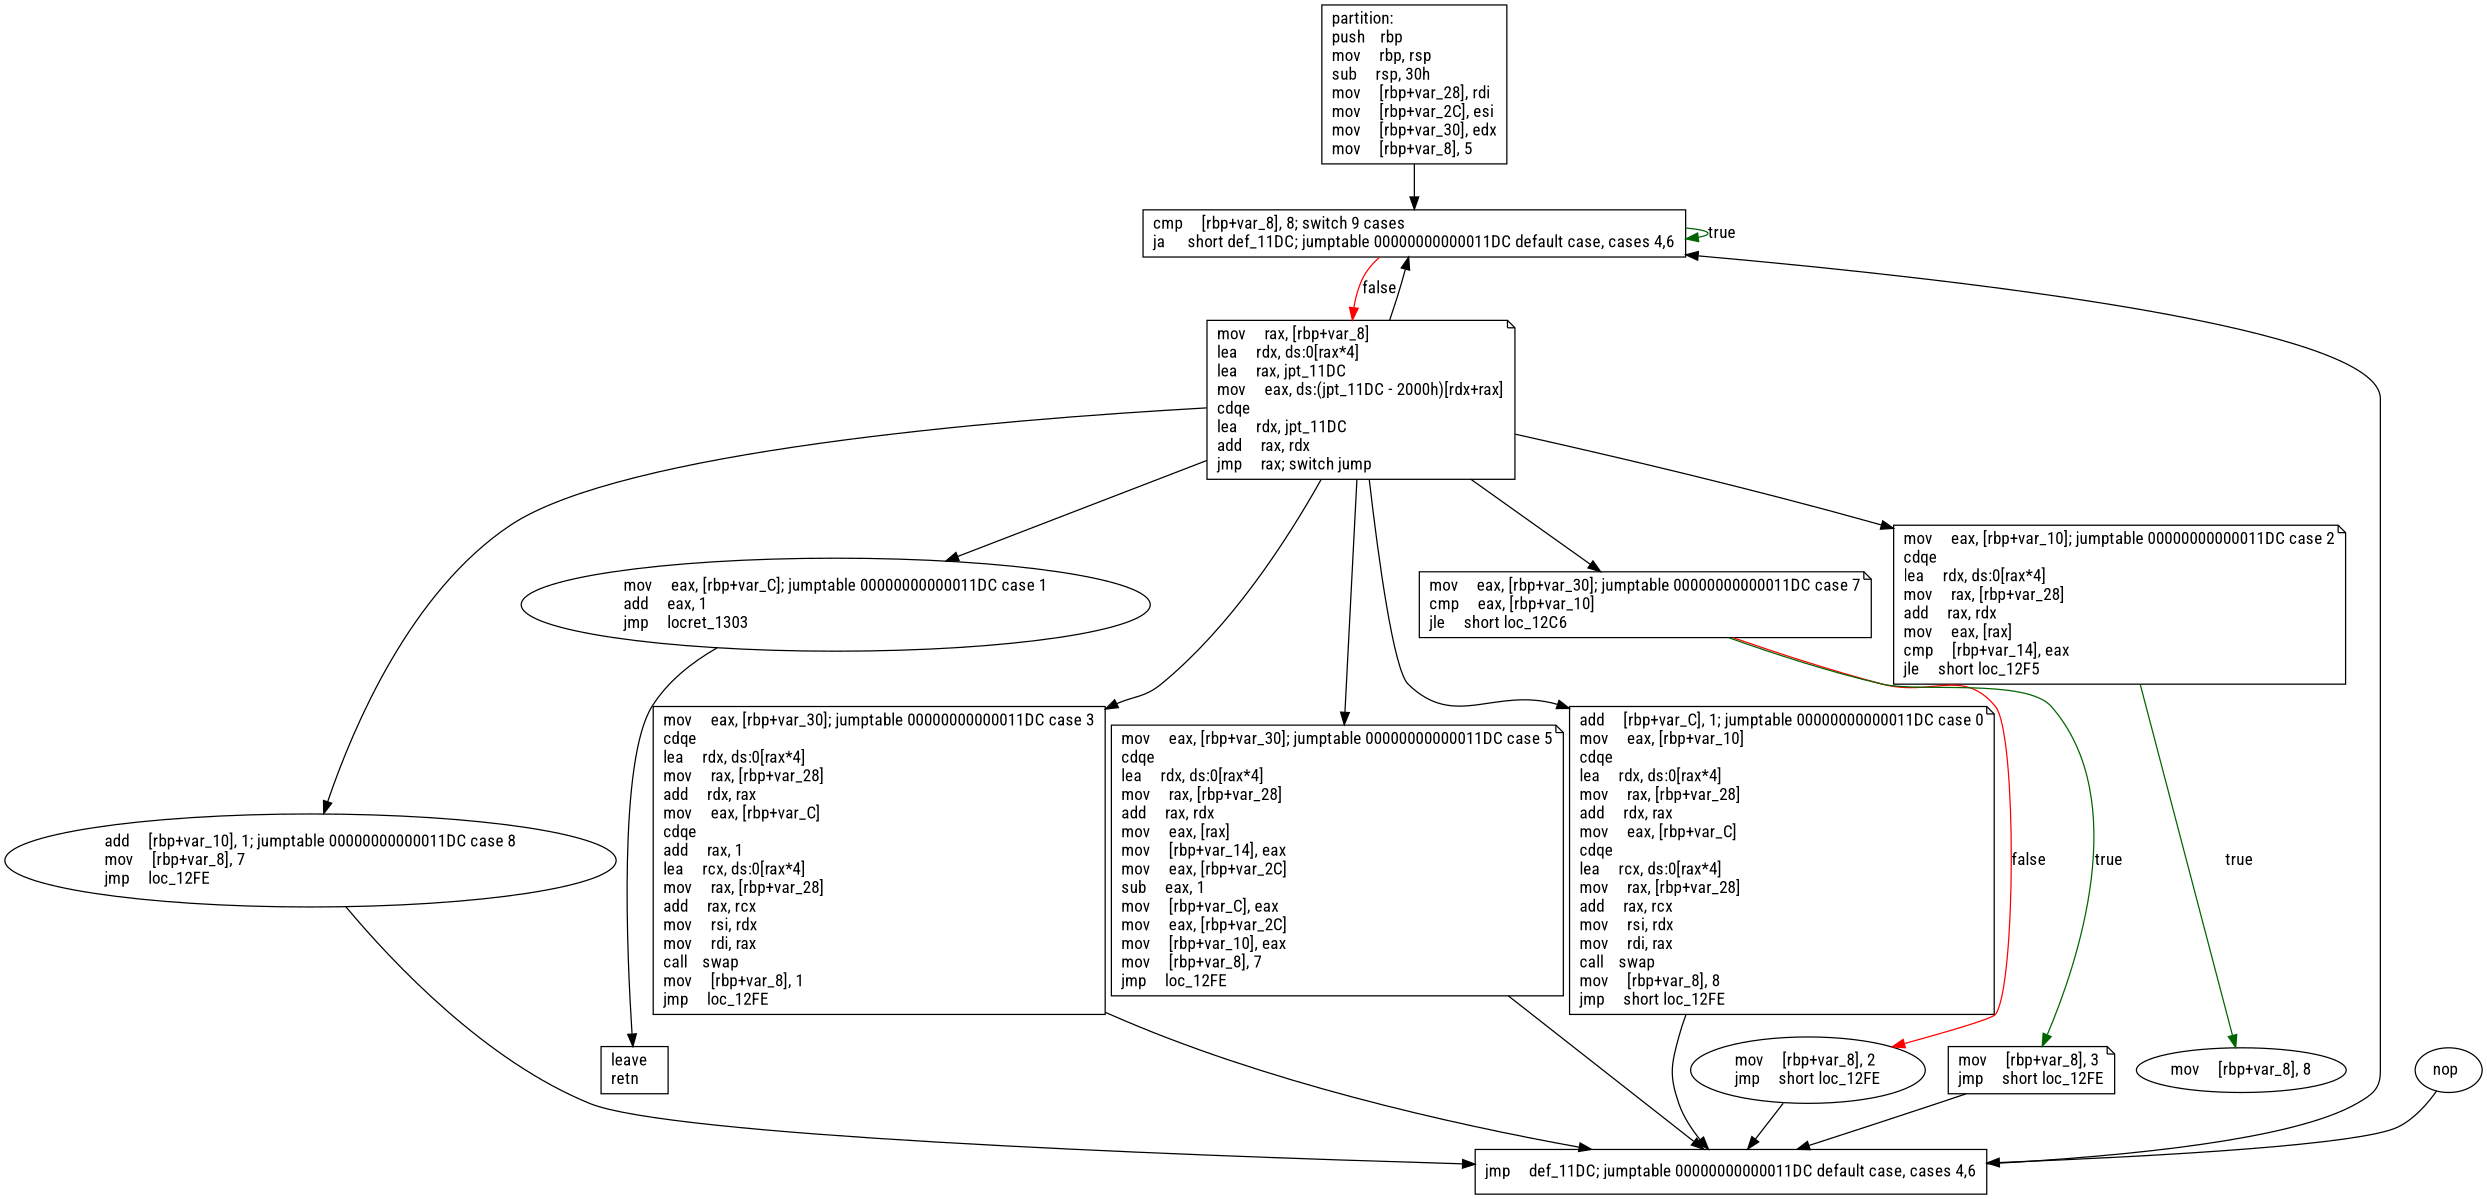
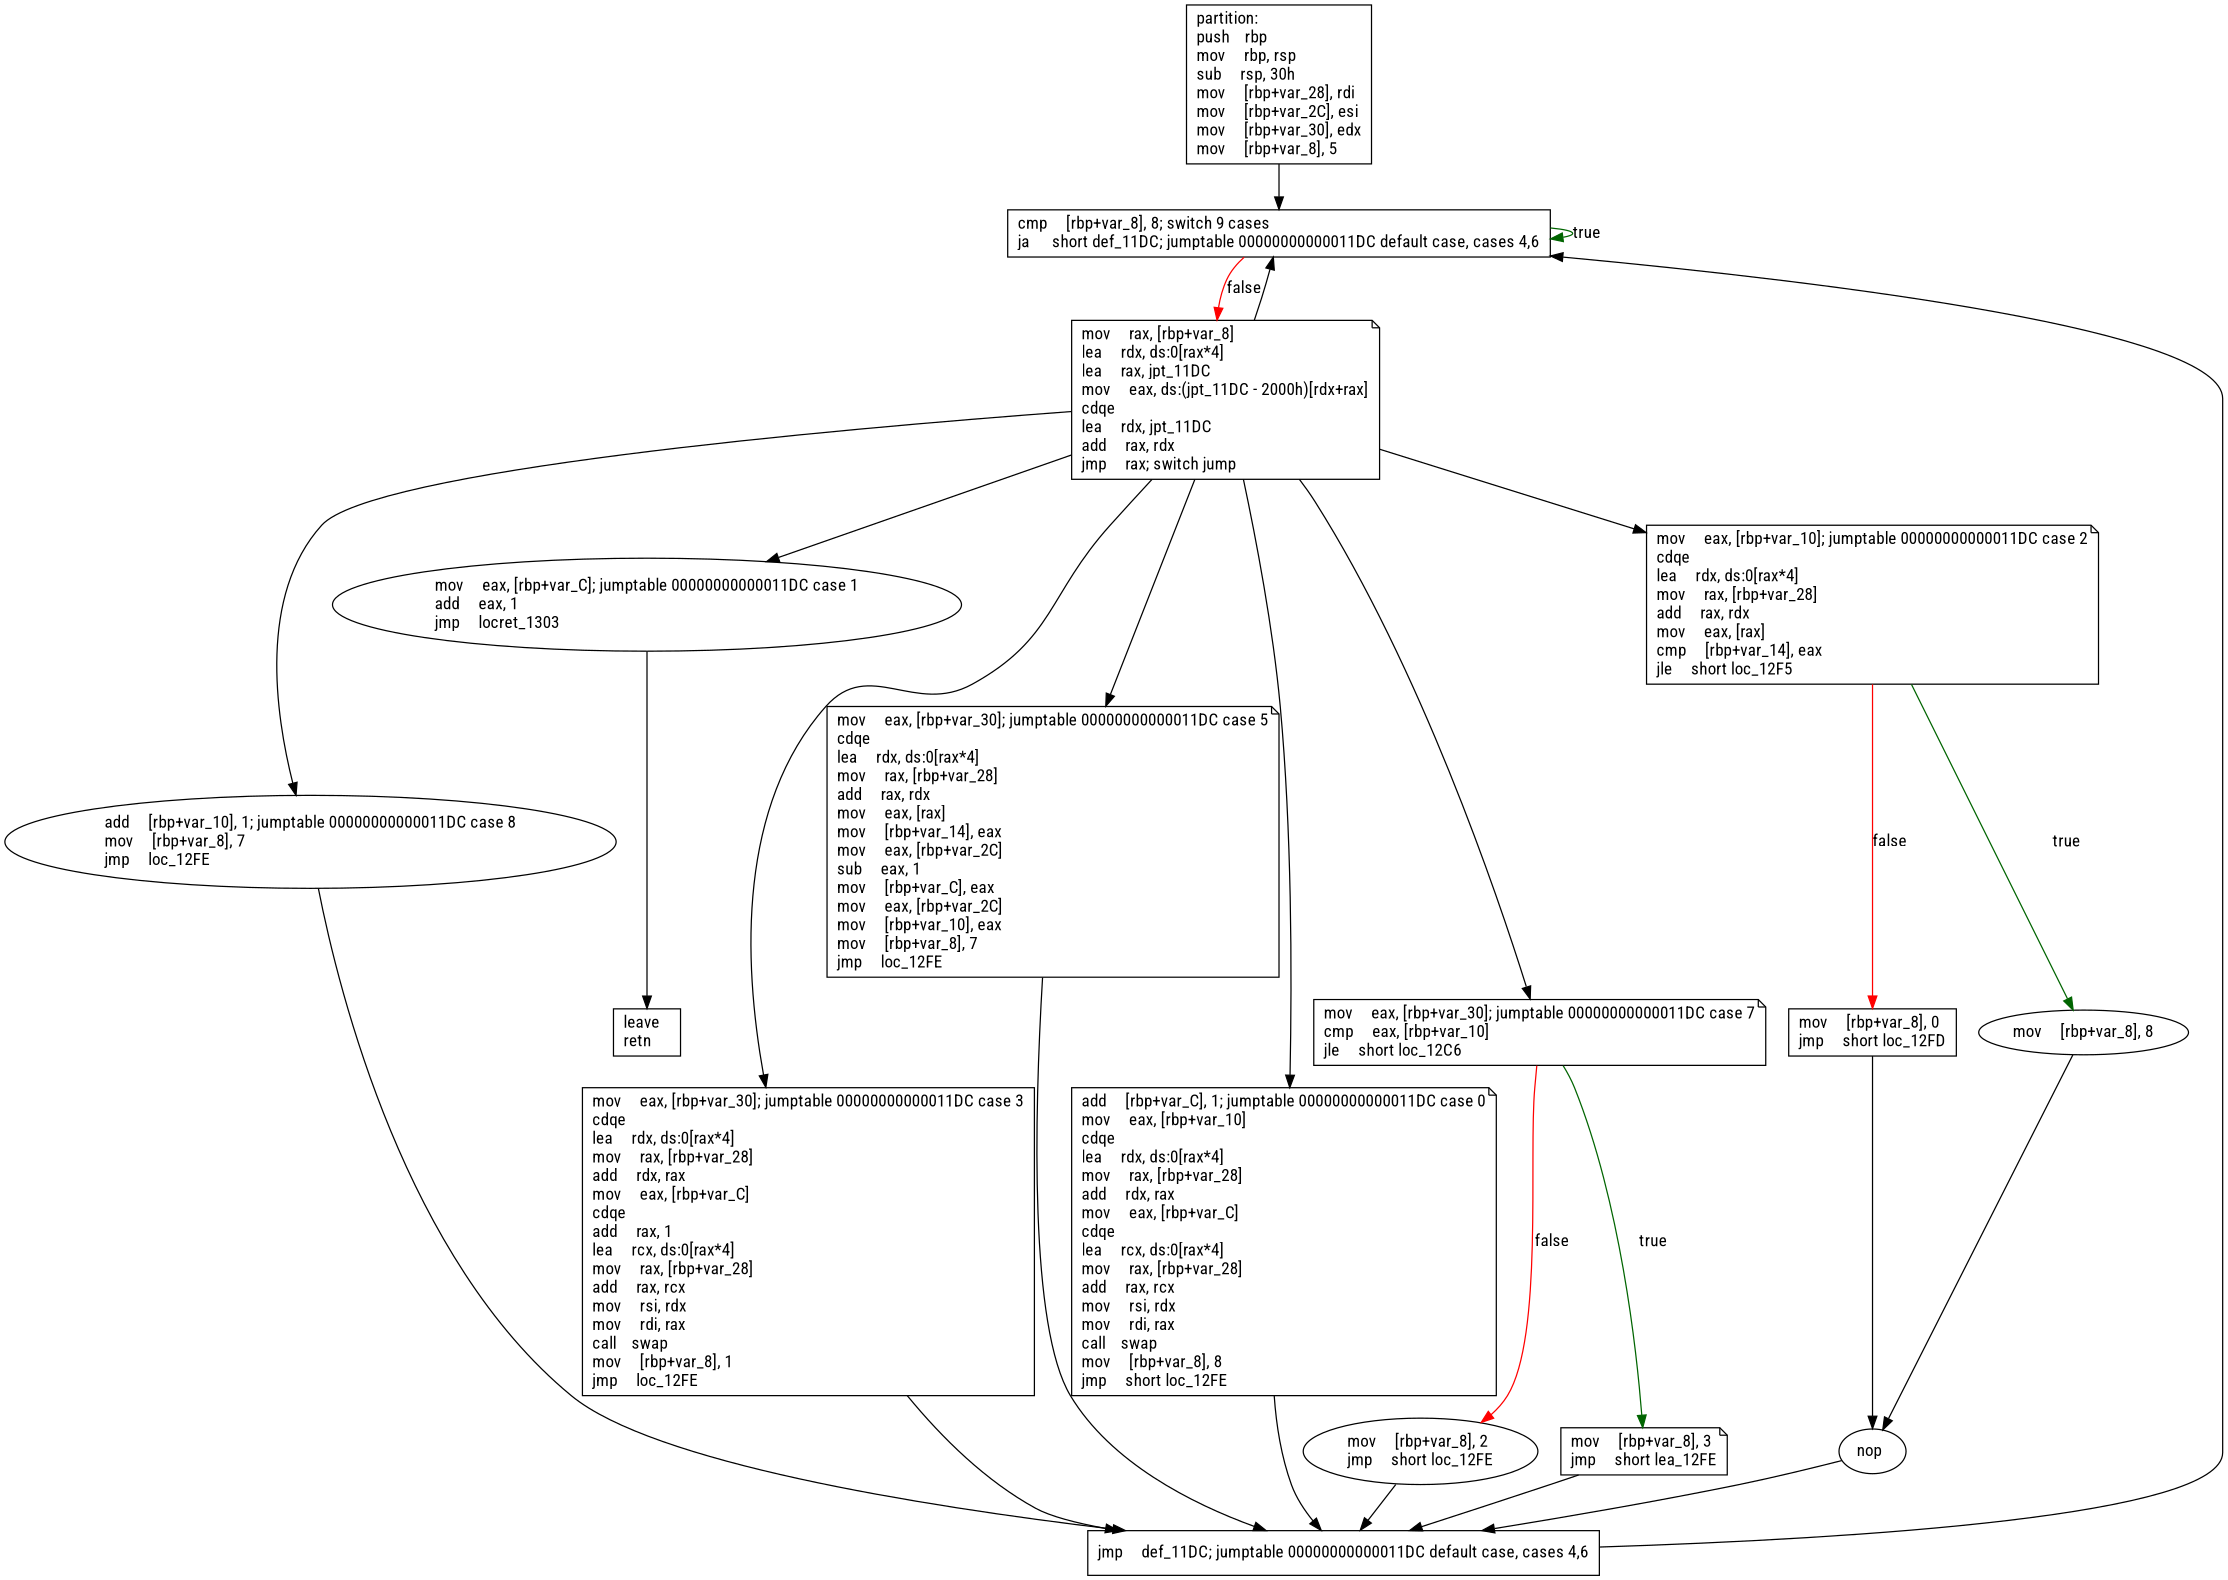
none -> (1873, 1032)
(2031, 1070) -> (1644, 1451)
none -> (1981, 1237)
